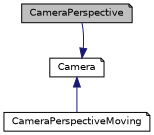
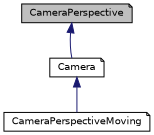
(83, 36) -> (70, 46)
